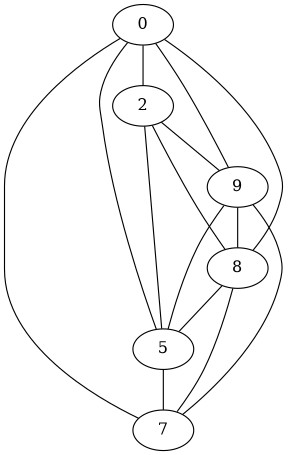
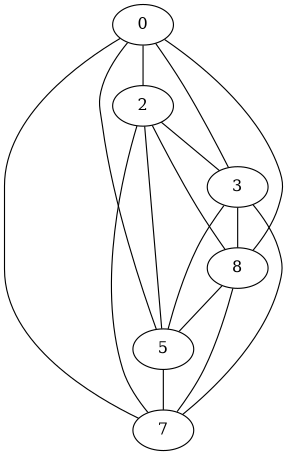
(238, 187) -> (238, 187)
none -> (112, 272)
